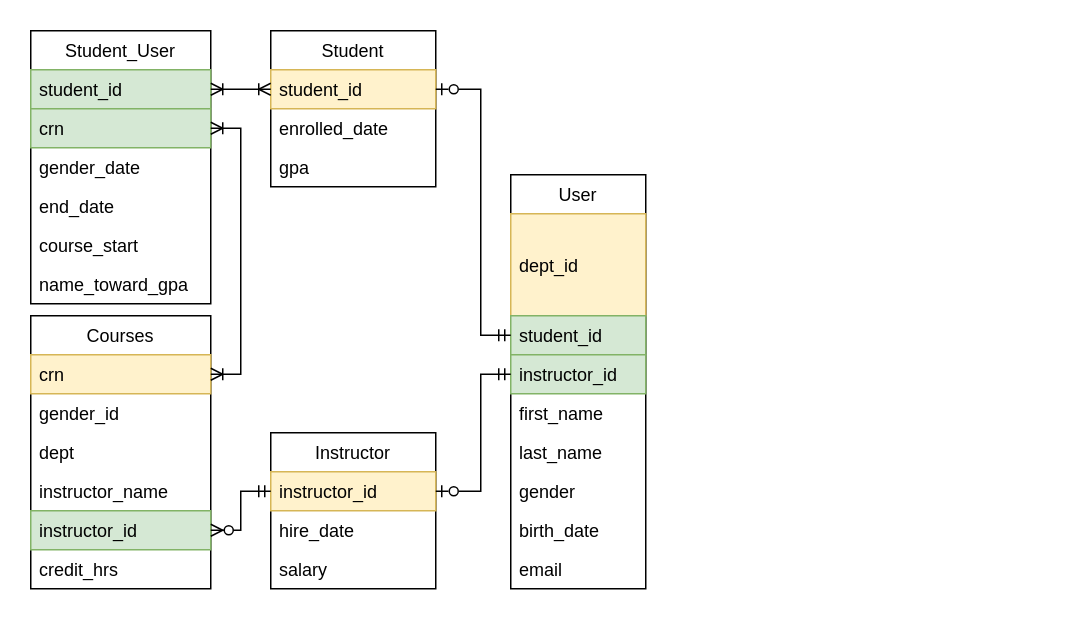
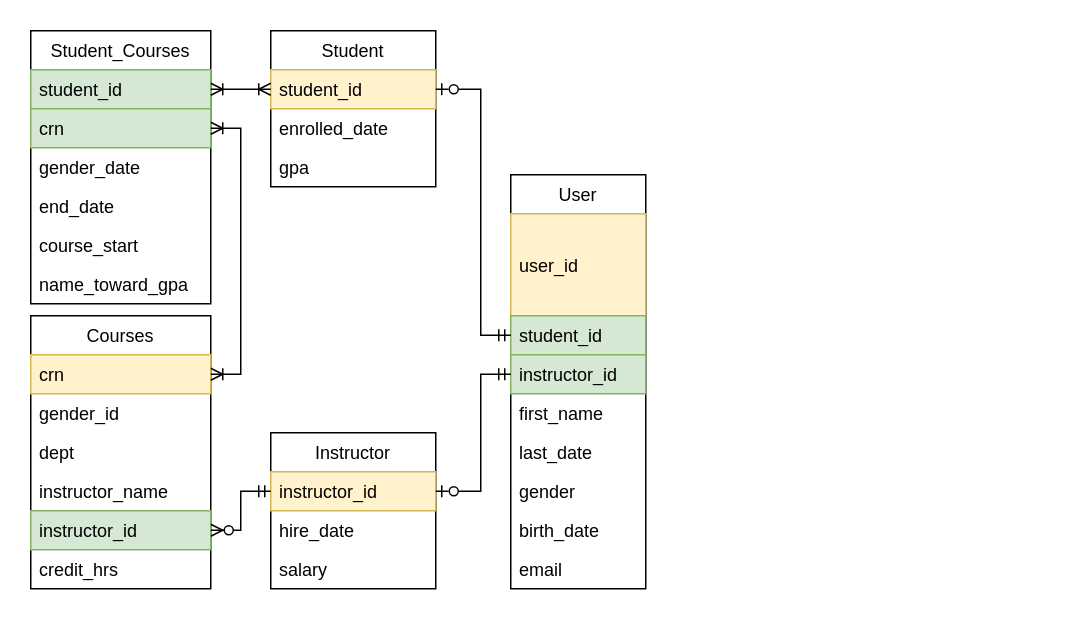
(120, 51) -> (120, 51)
(552, 266) -> (552, 266)
(562, 453) -> (562, 453)
